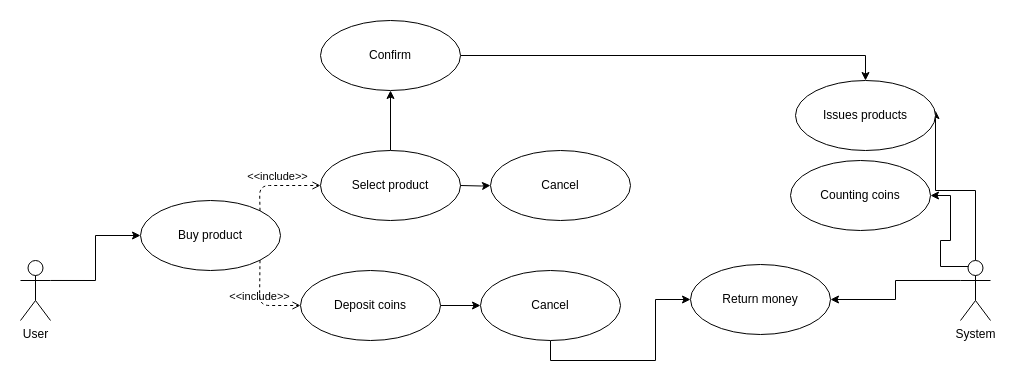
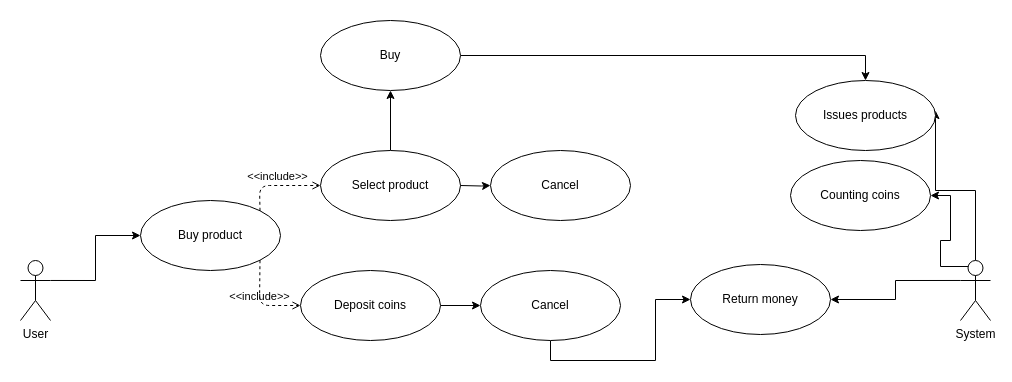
(391, 56) -> (391, 56)
